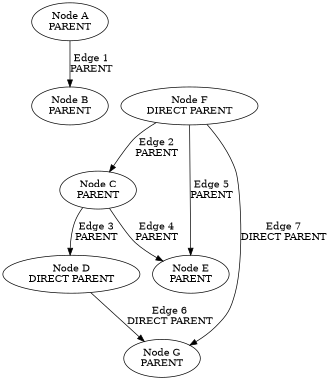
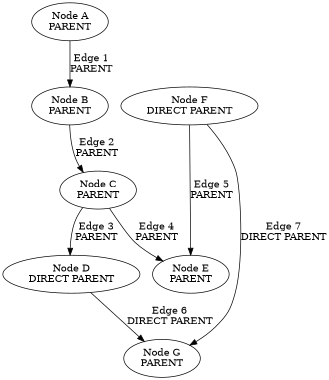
(132, 141) -> (72, 146)
